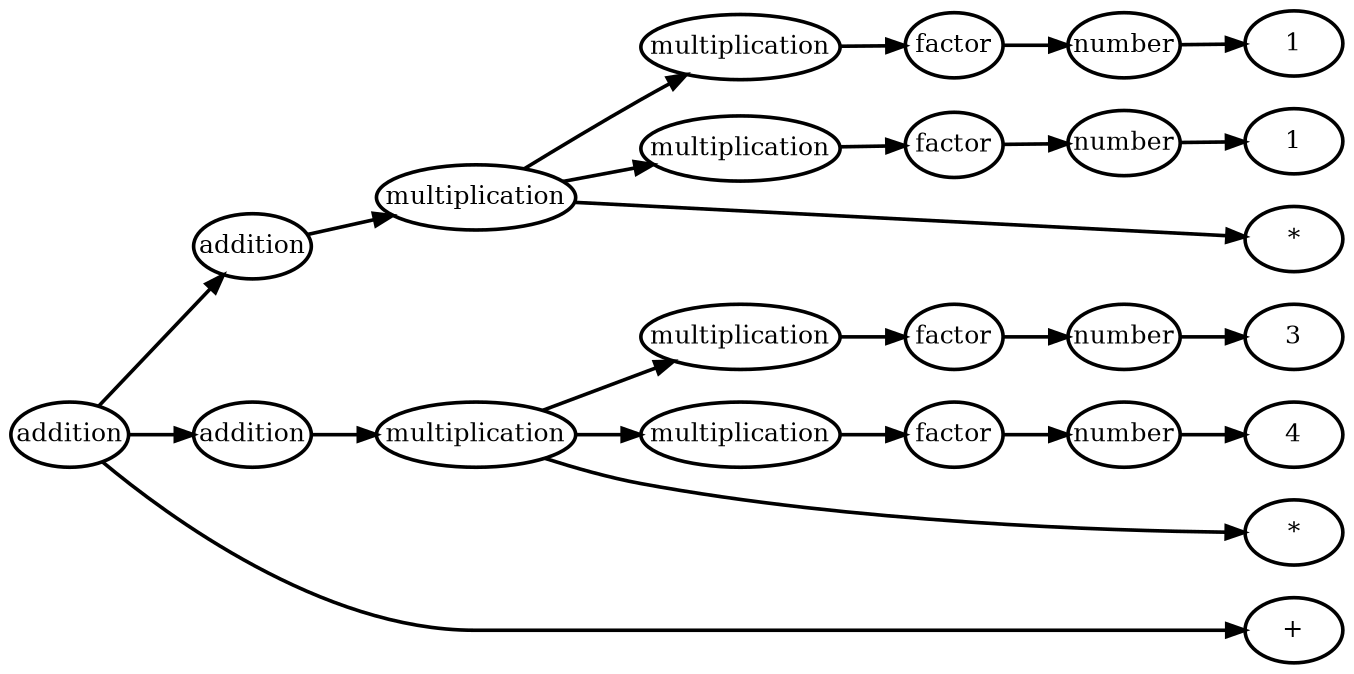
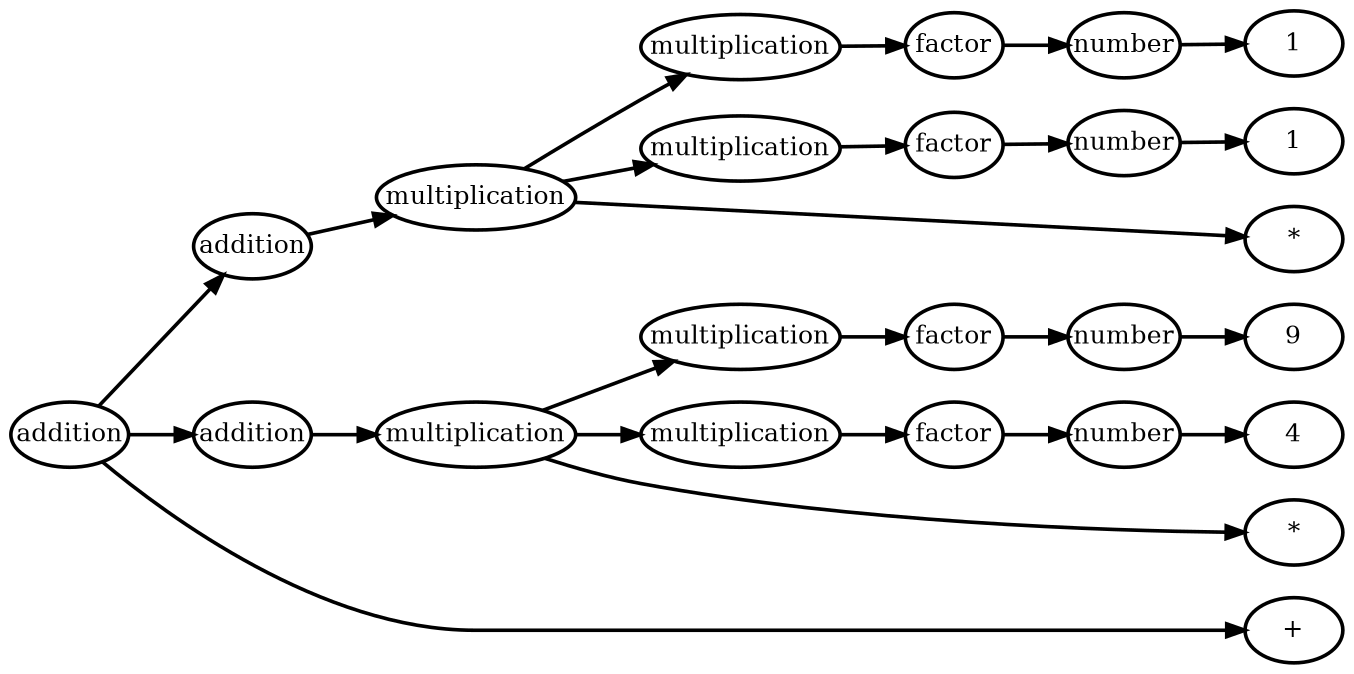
(1294, 337) -> (1294, 337)
